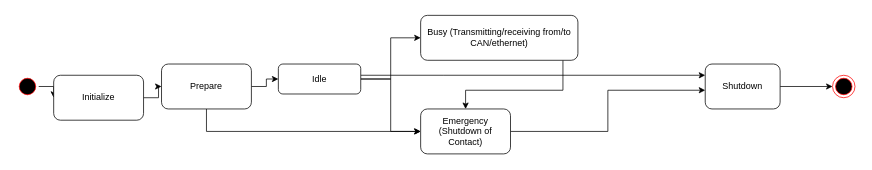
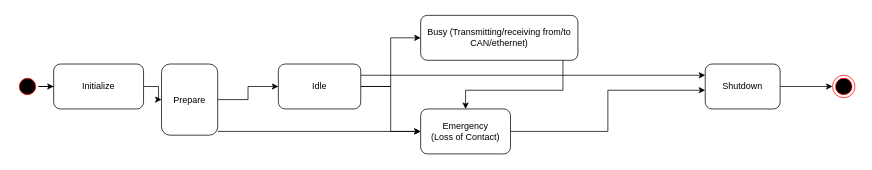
(319, 79) -> (319, 87)
(206, 87) -> (189, 100)
(98, 98) -> (98, 87)
(465, 132) -> (465, 132)
